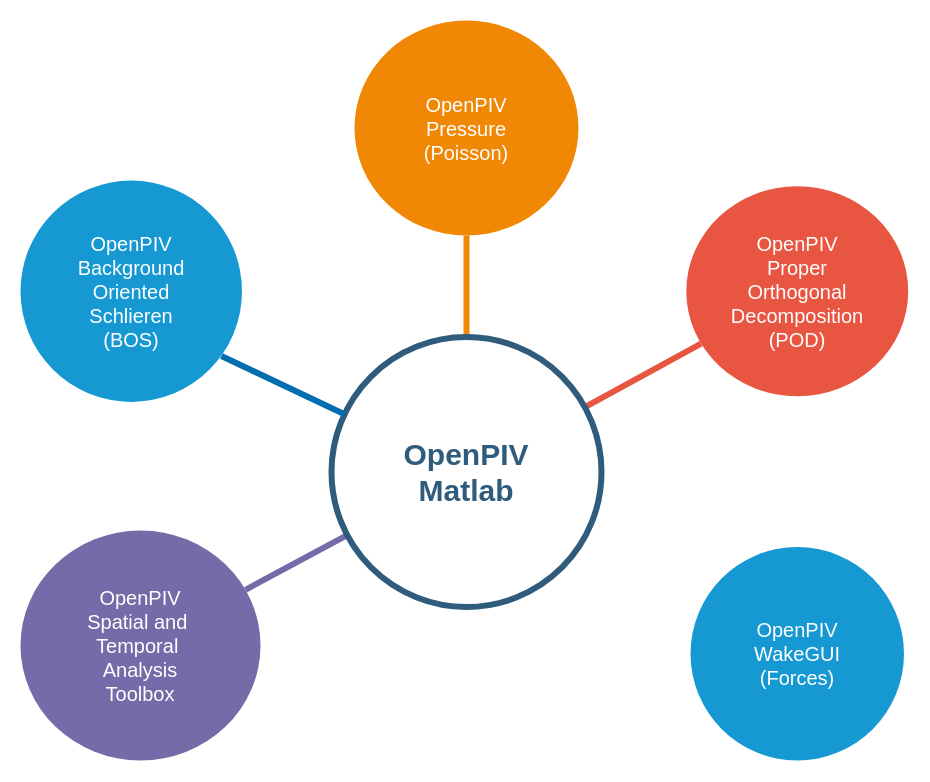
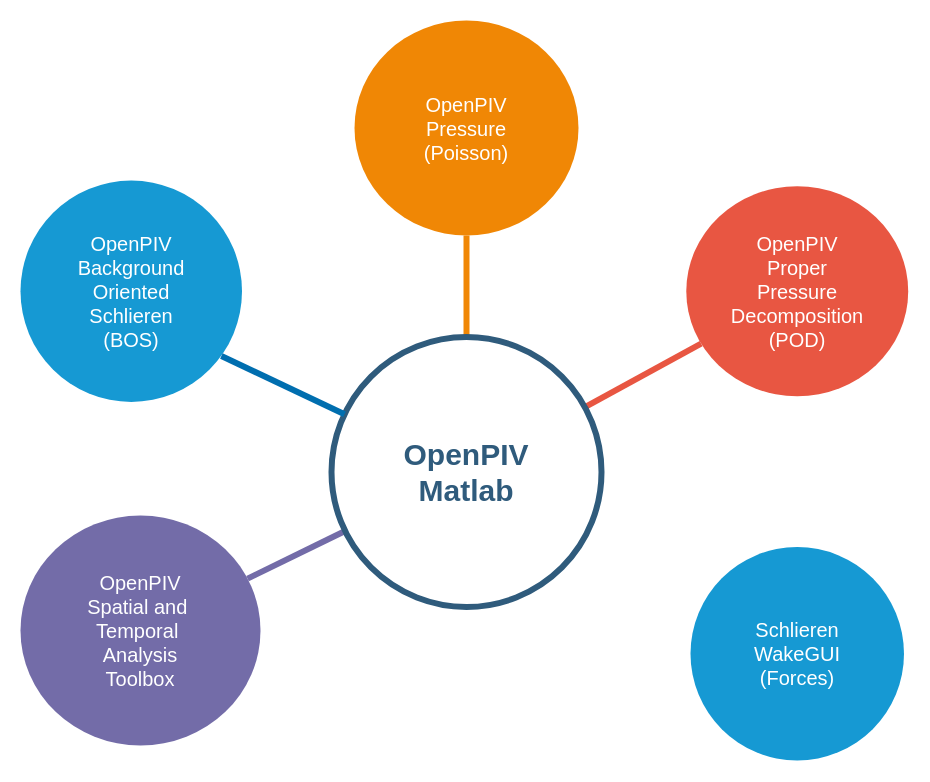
(798, 292) -> (798, 292)
(141, 646) -> (141, 631)
(798, 654) -> (798, 654)
